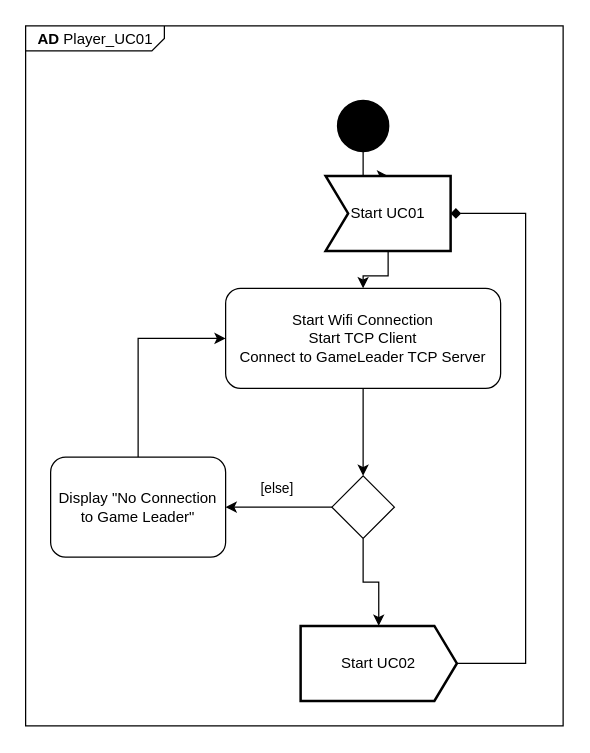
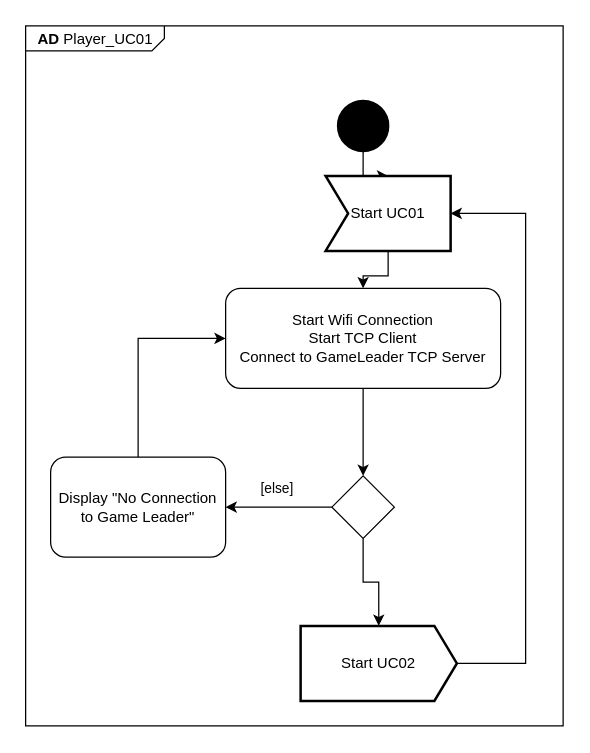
(461, 213) -> (460, 213)
